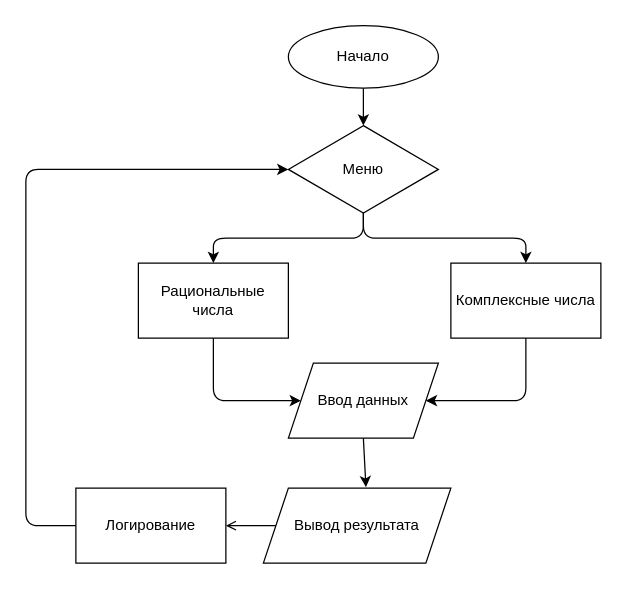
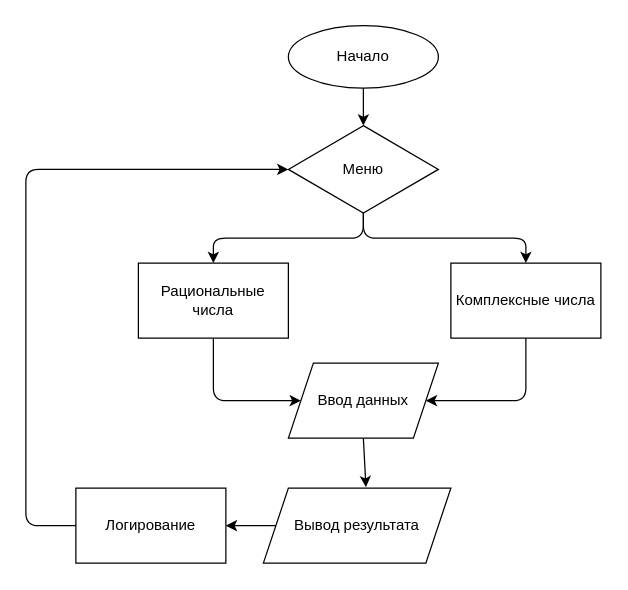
(233, 526) -> (236, 526)
